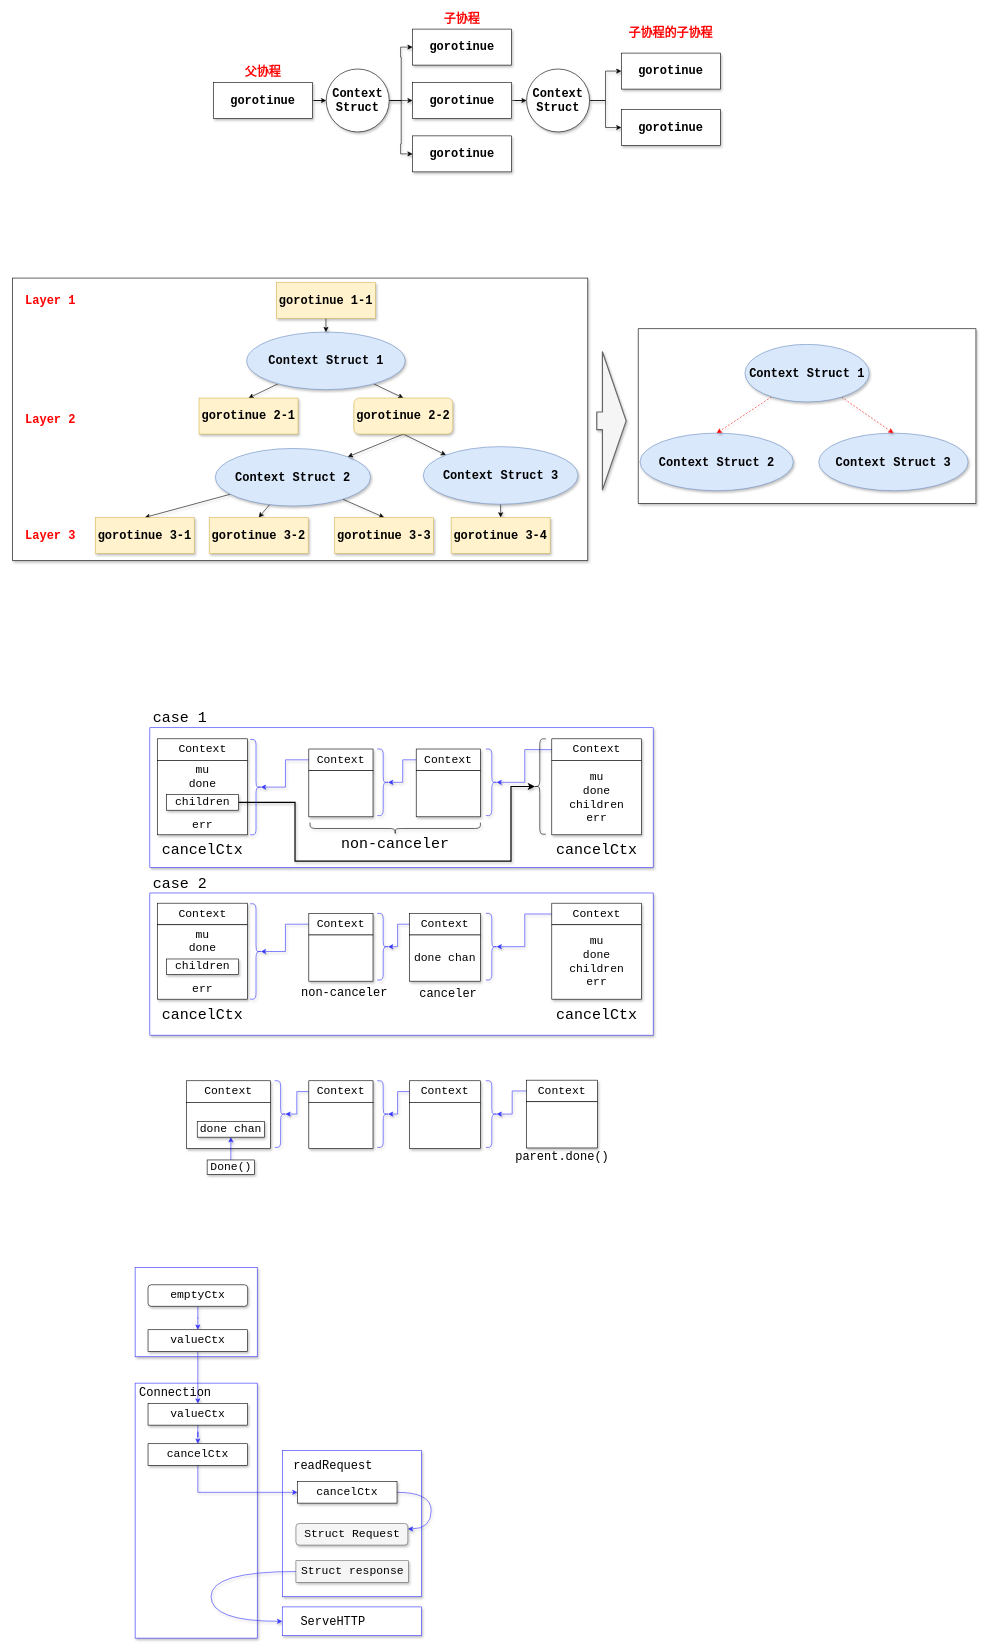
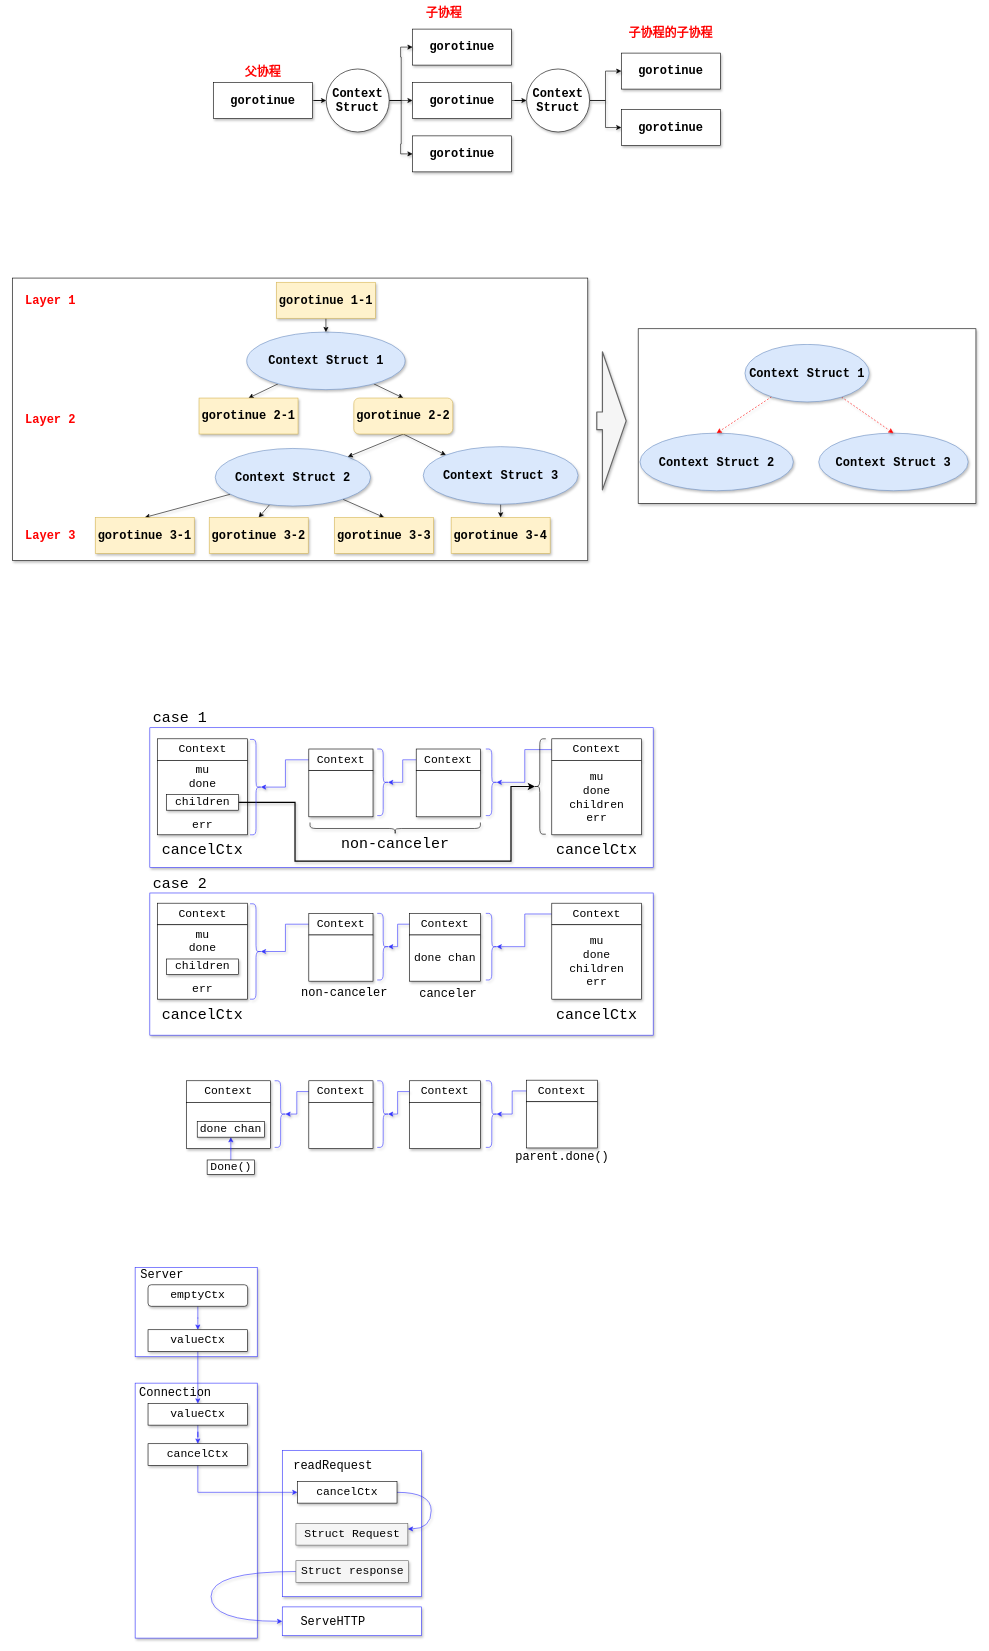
(462, 18) -> (444, 12)
none -> (162, 1275)
(352, 1535) -> (352, 1535)
